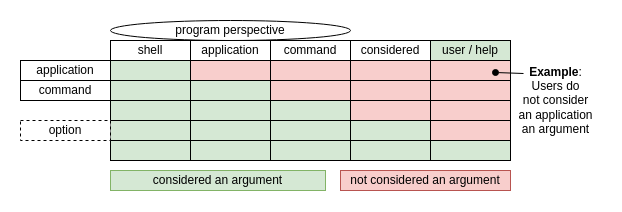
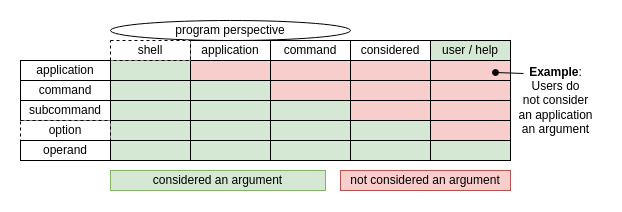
(151, 51) -> (151, 51)
none -> (66, 111)
none -> (66, 151)
